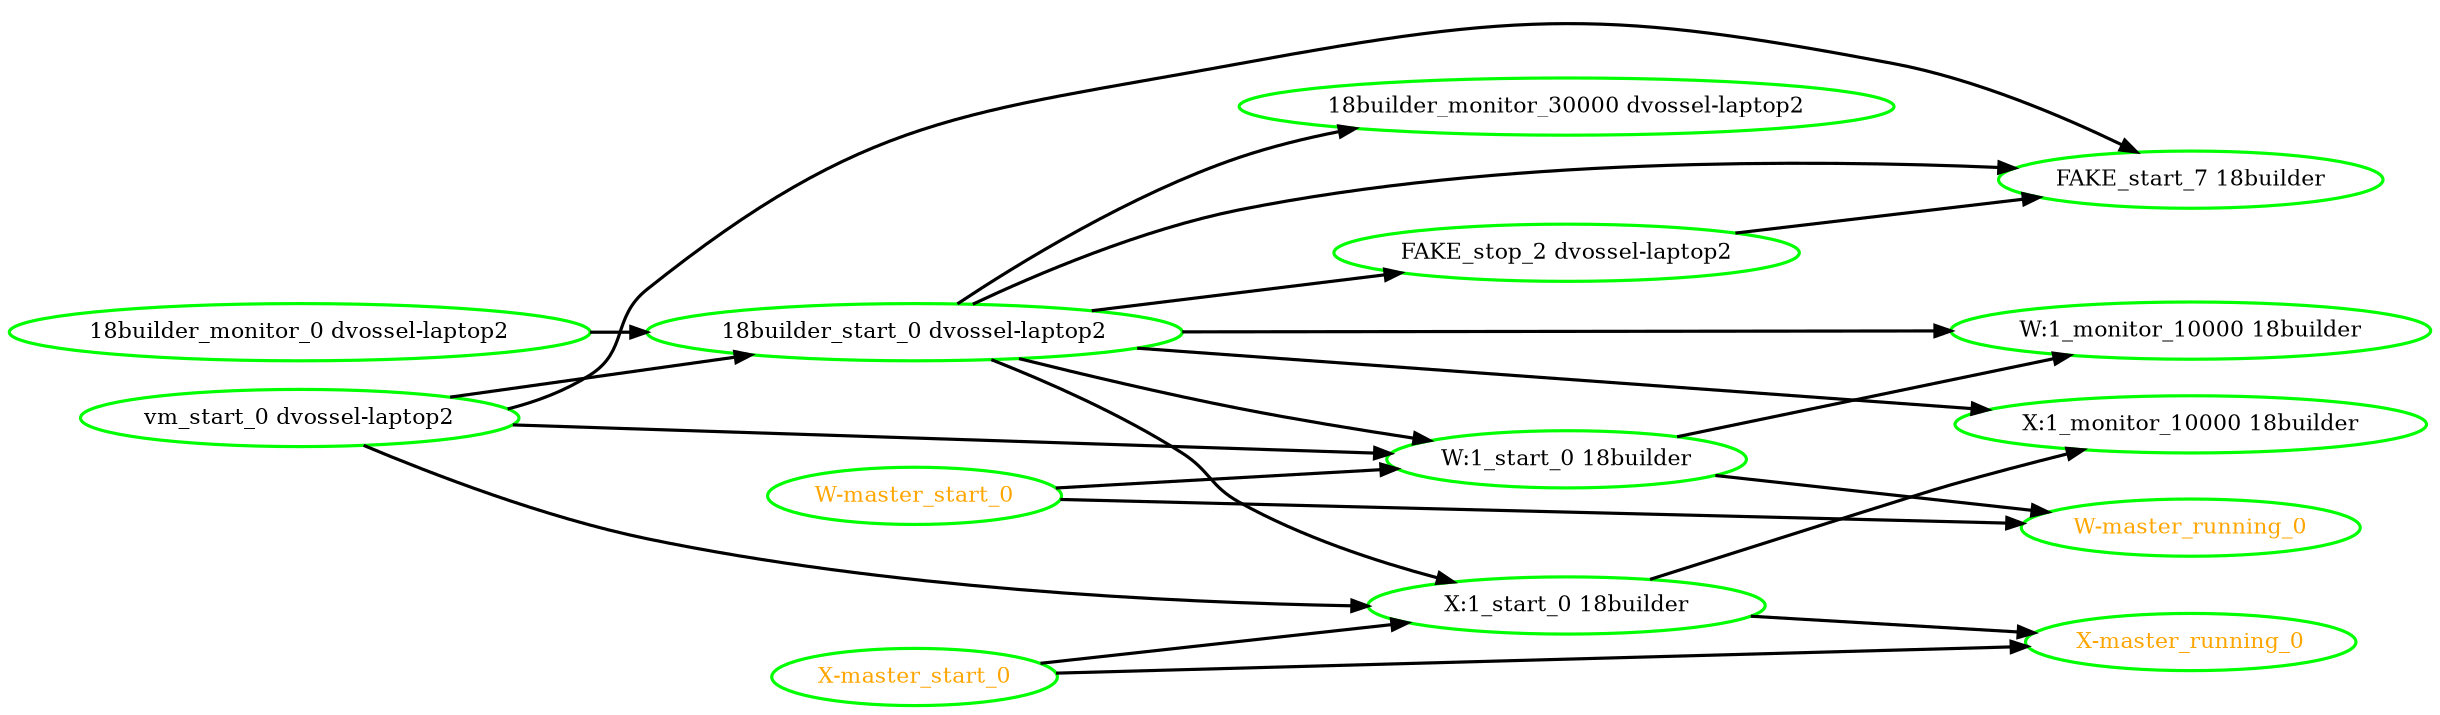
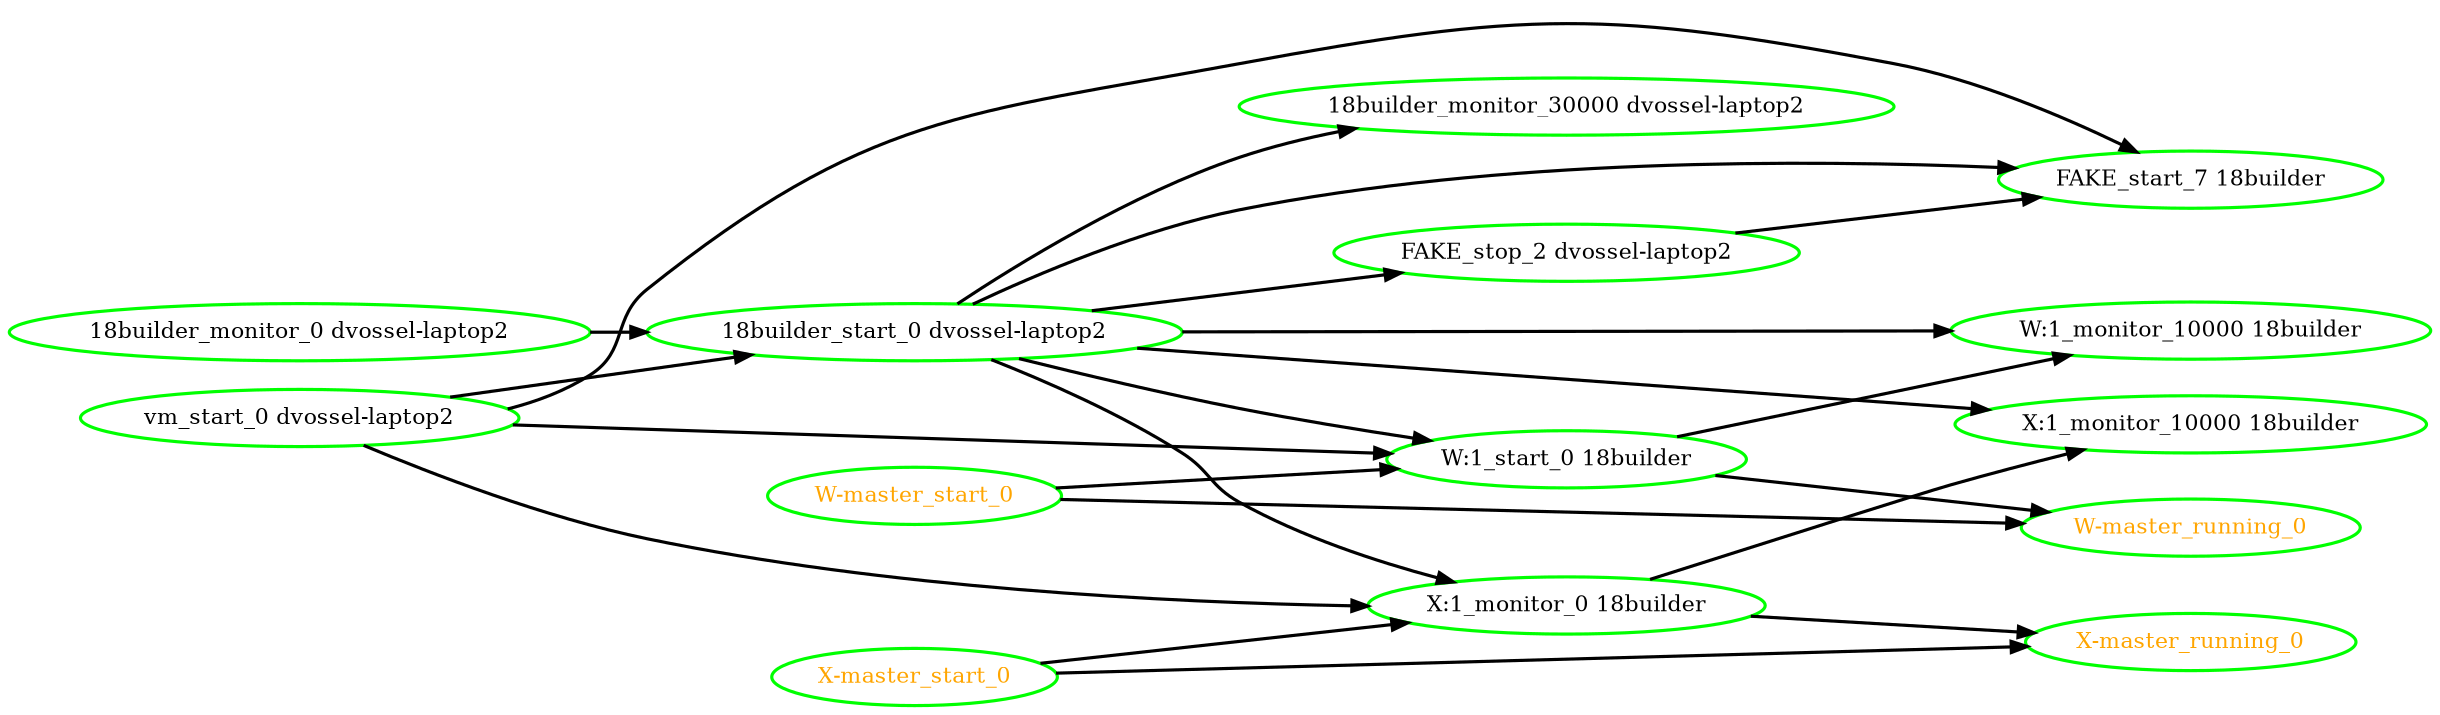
(1567, 605) -> (1567, 605)
